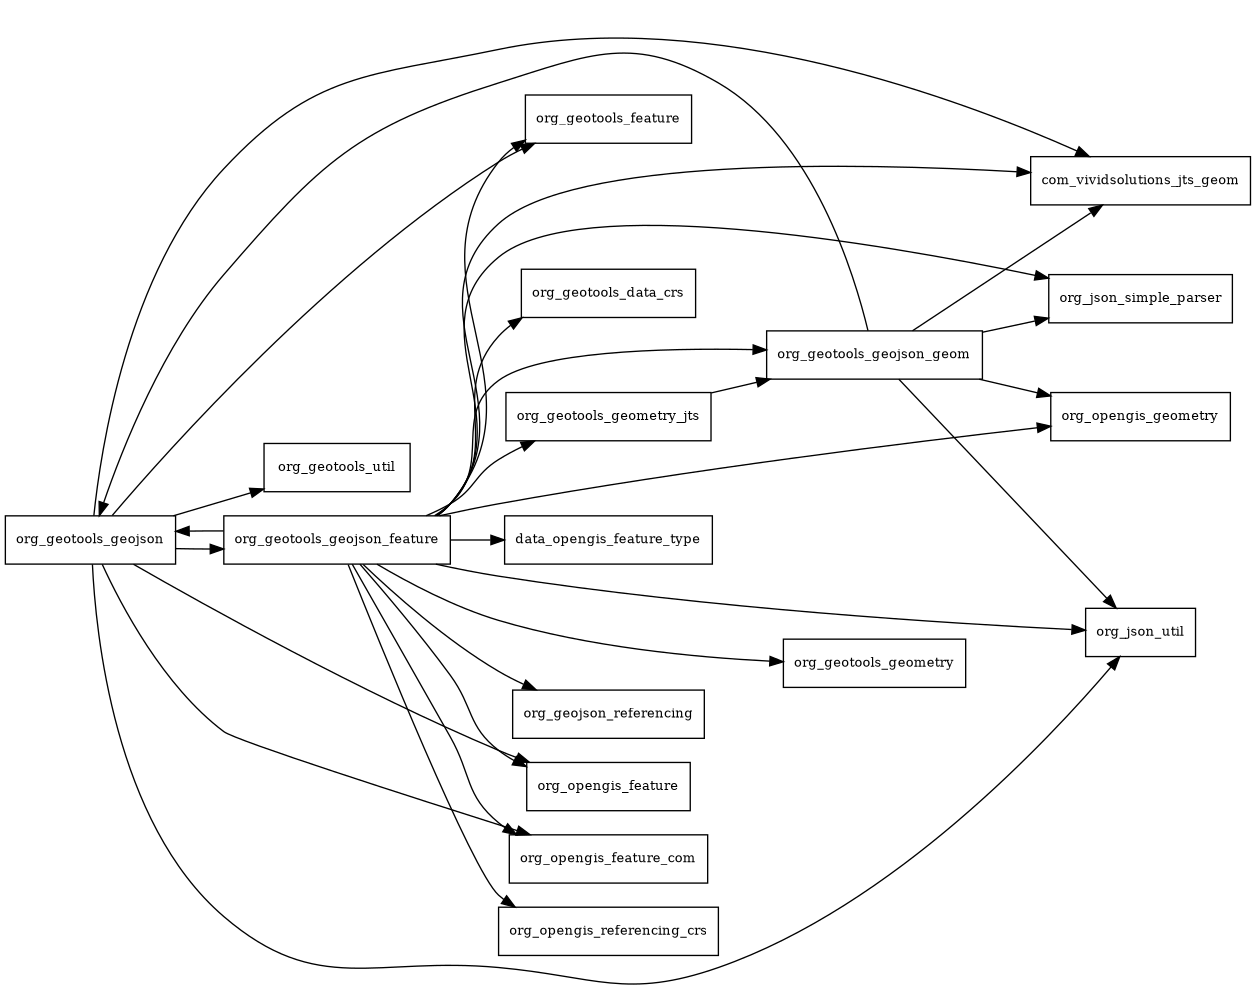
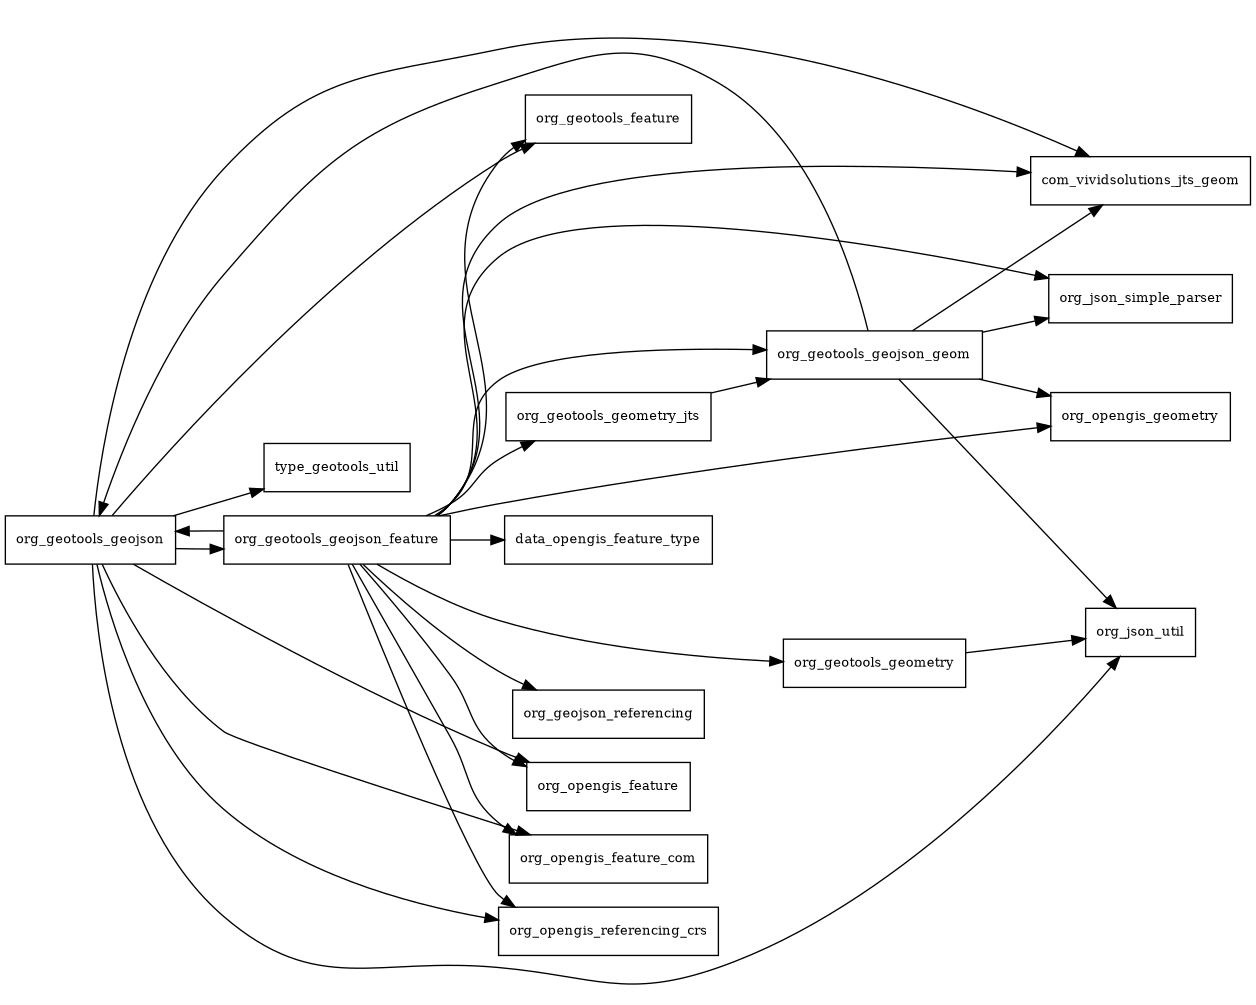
(608, 293) -> none
(337, 468) -> (337, 468)
(753, 607) -> (1019, 647)
none -> (226, 811)
